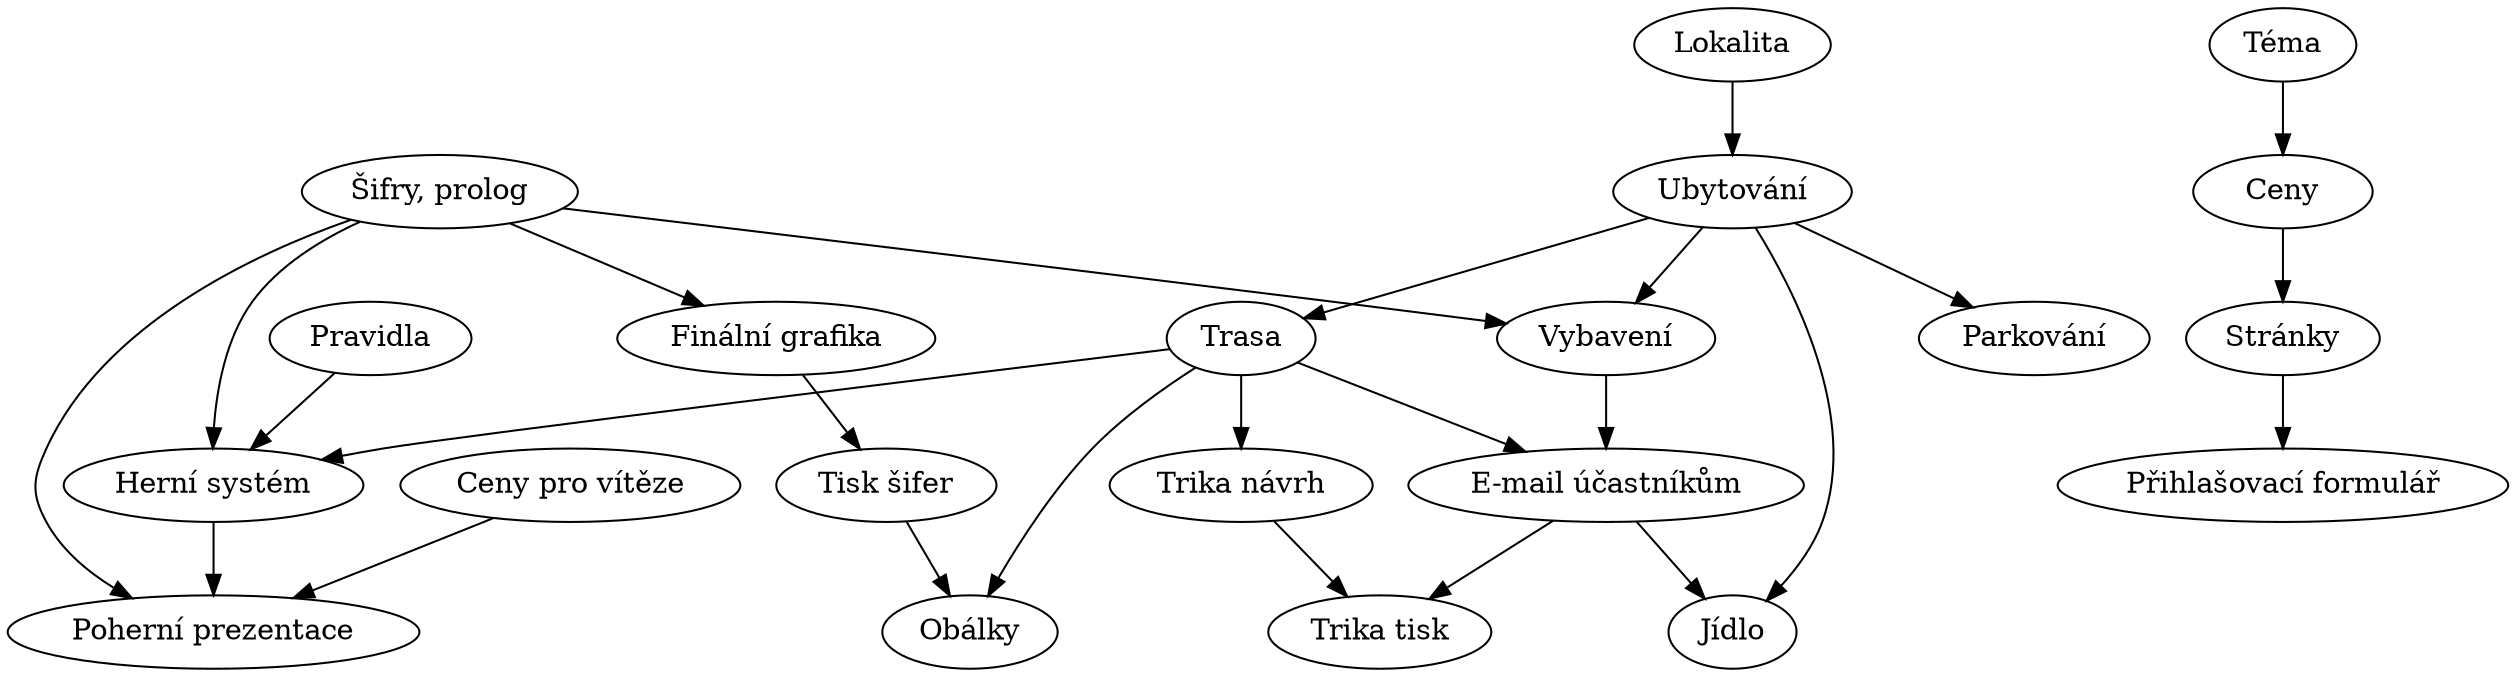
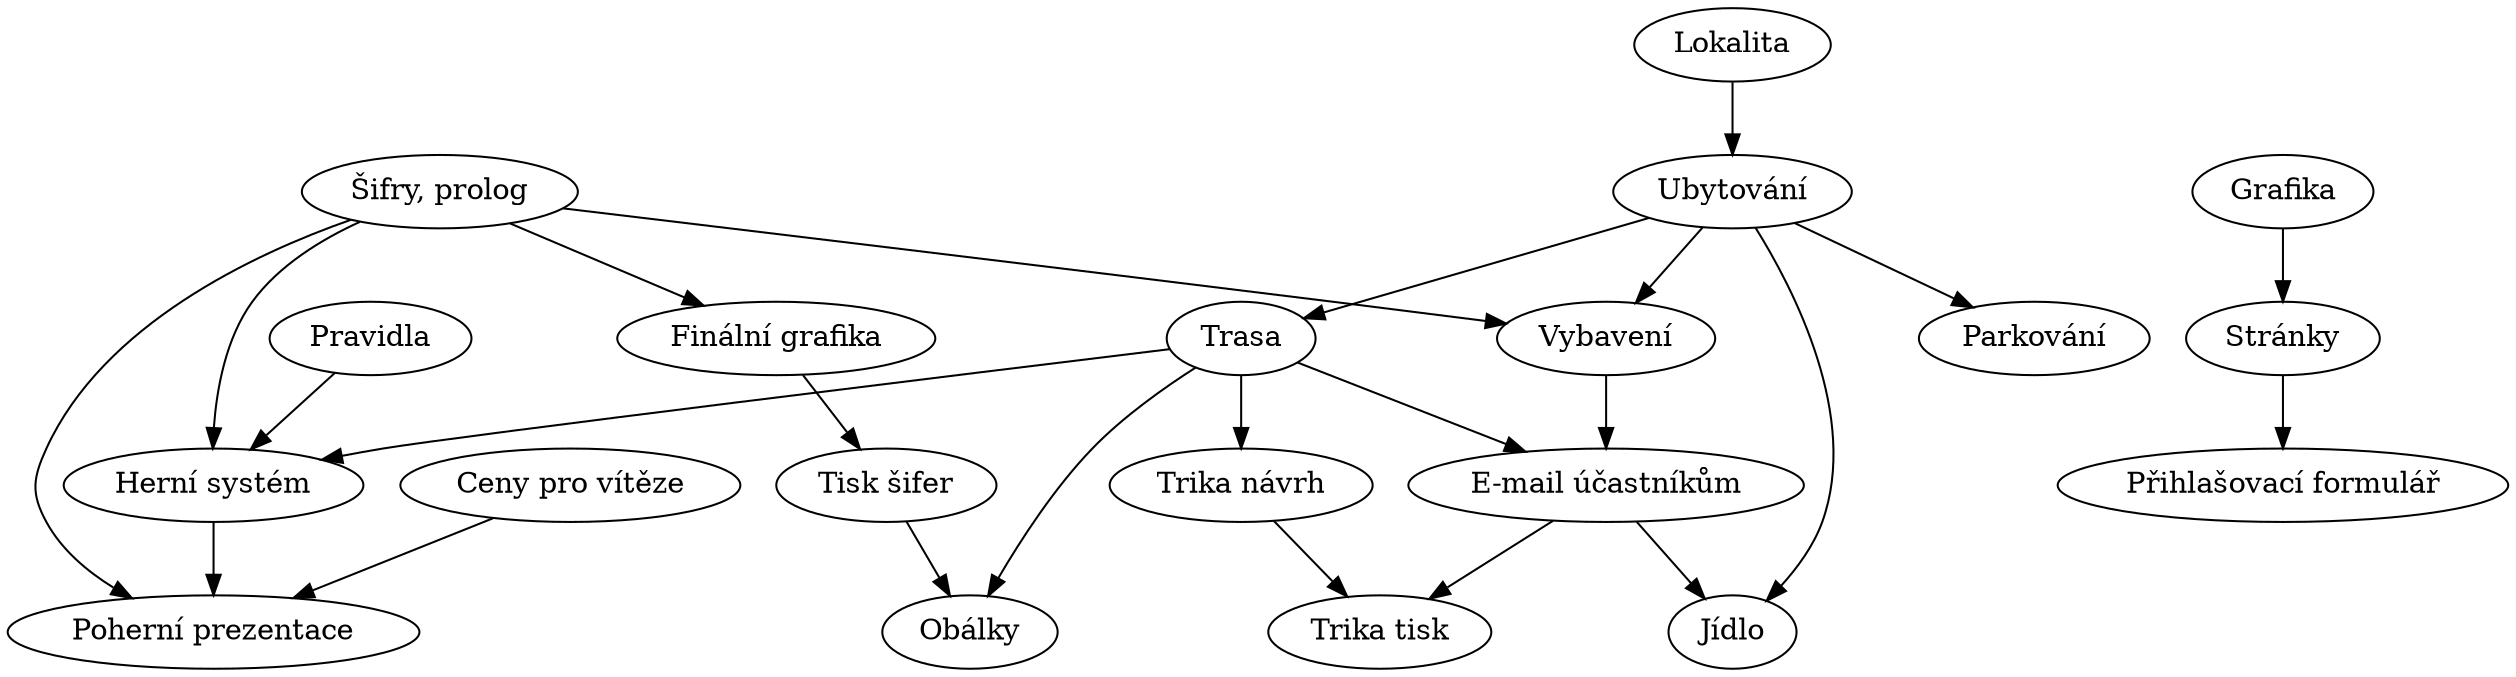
(2283, 45) -> none
(2283, 192) -> (2283, 192)
